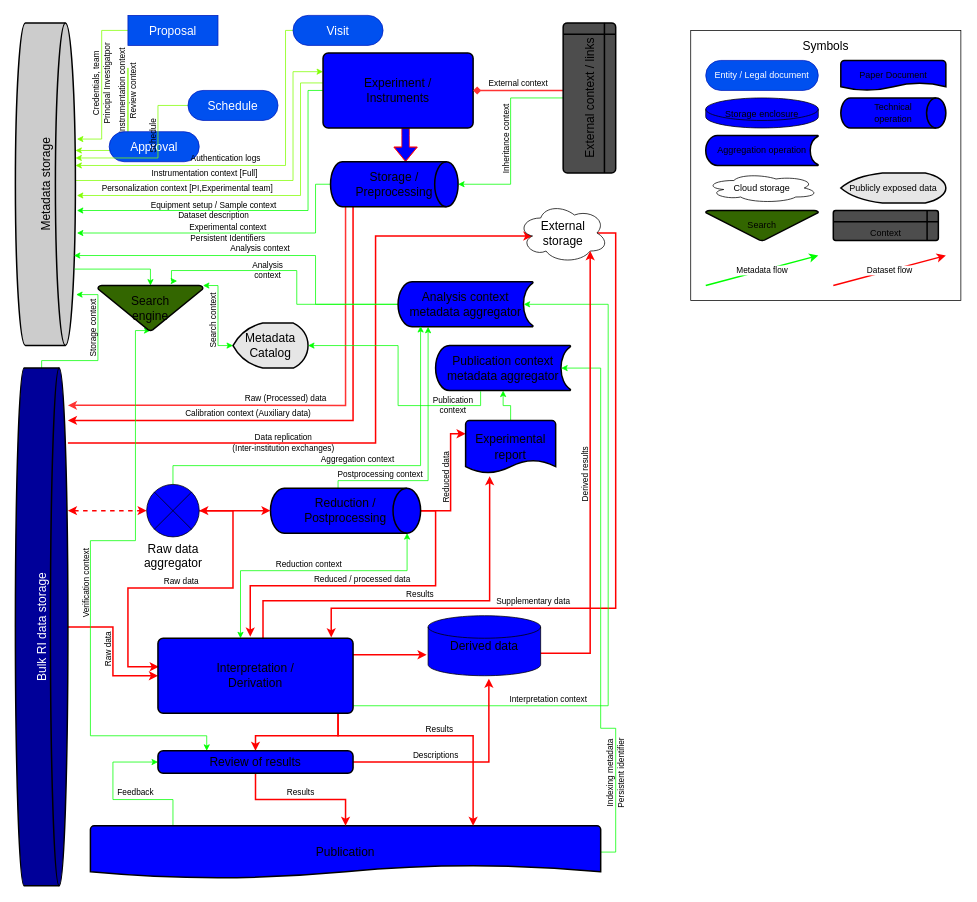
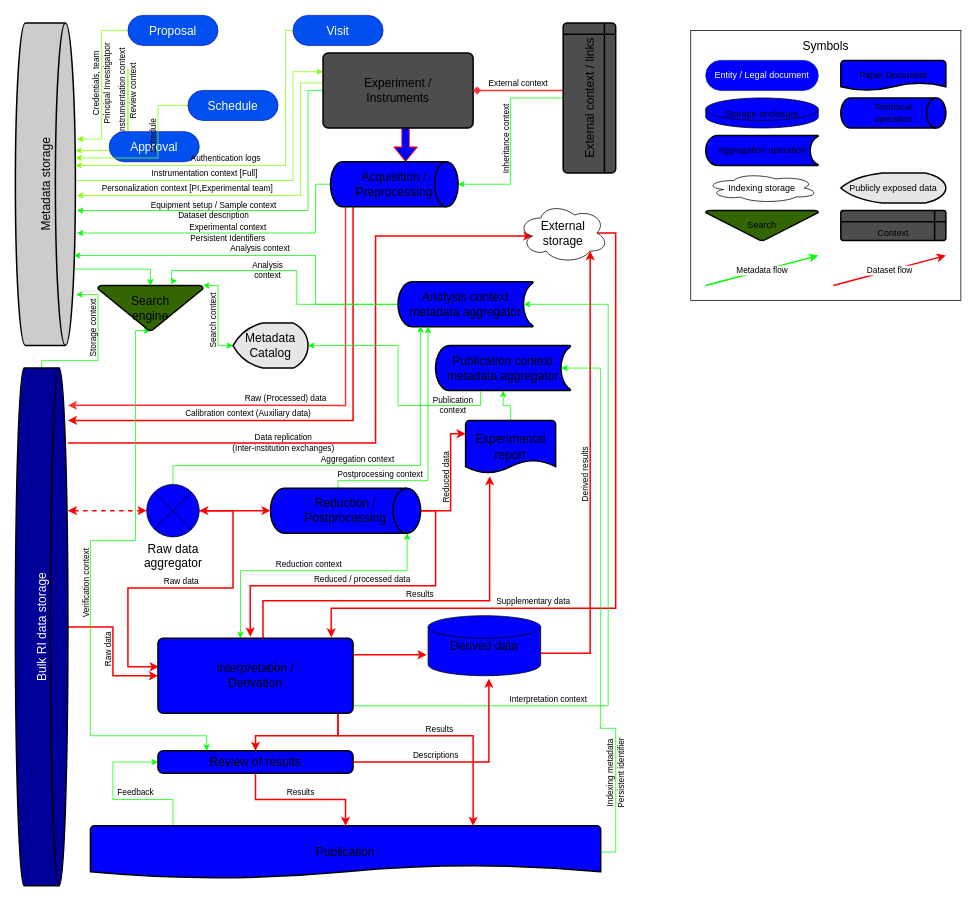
(173, 30) -> (173, 30)
(762, 75) -> (762, 75)
(398, 90) -> (398, 90)
(394, 184) -> (394, 184)
(762, 188) -> (762, 188)
(885, 225) -> (893, 225)
